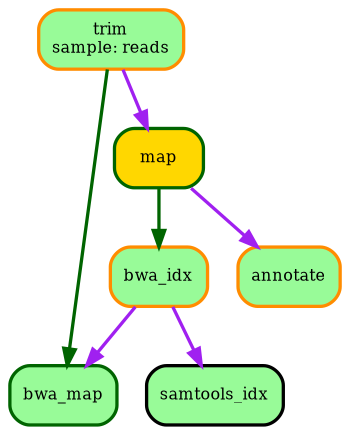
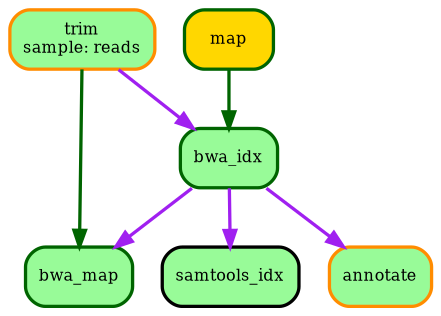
(132, 91) -> (149, 94)
(218, 212) -> (298, 213)
(159, 277) -> (229, 158)
